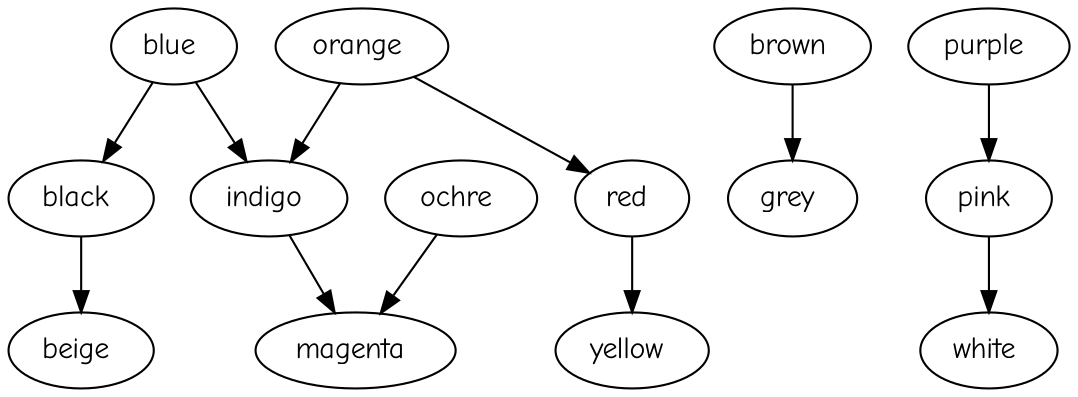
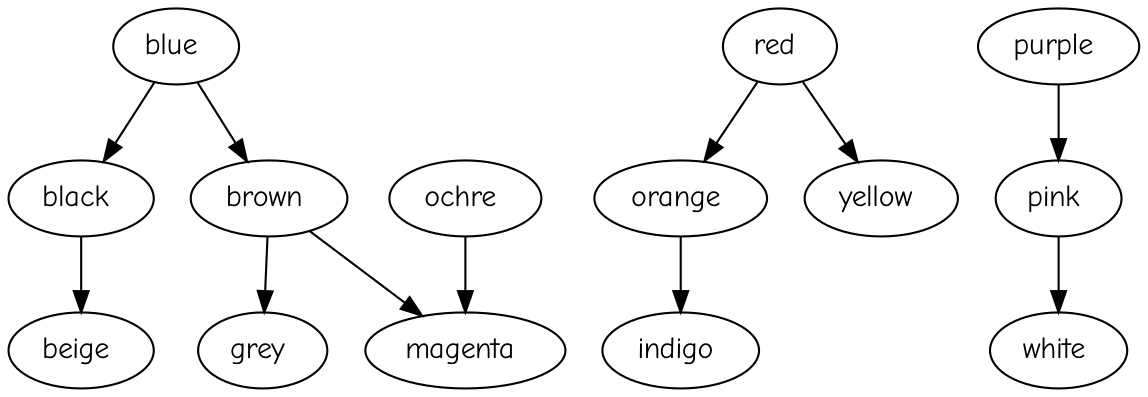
(215, 113) -> (217, 113)
(492, 120) -> (737, 113)
(307, 265) -> (357, 267)
